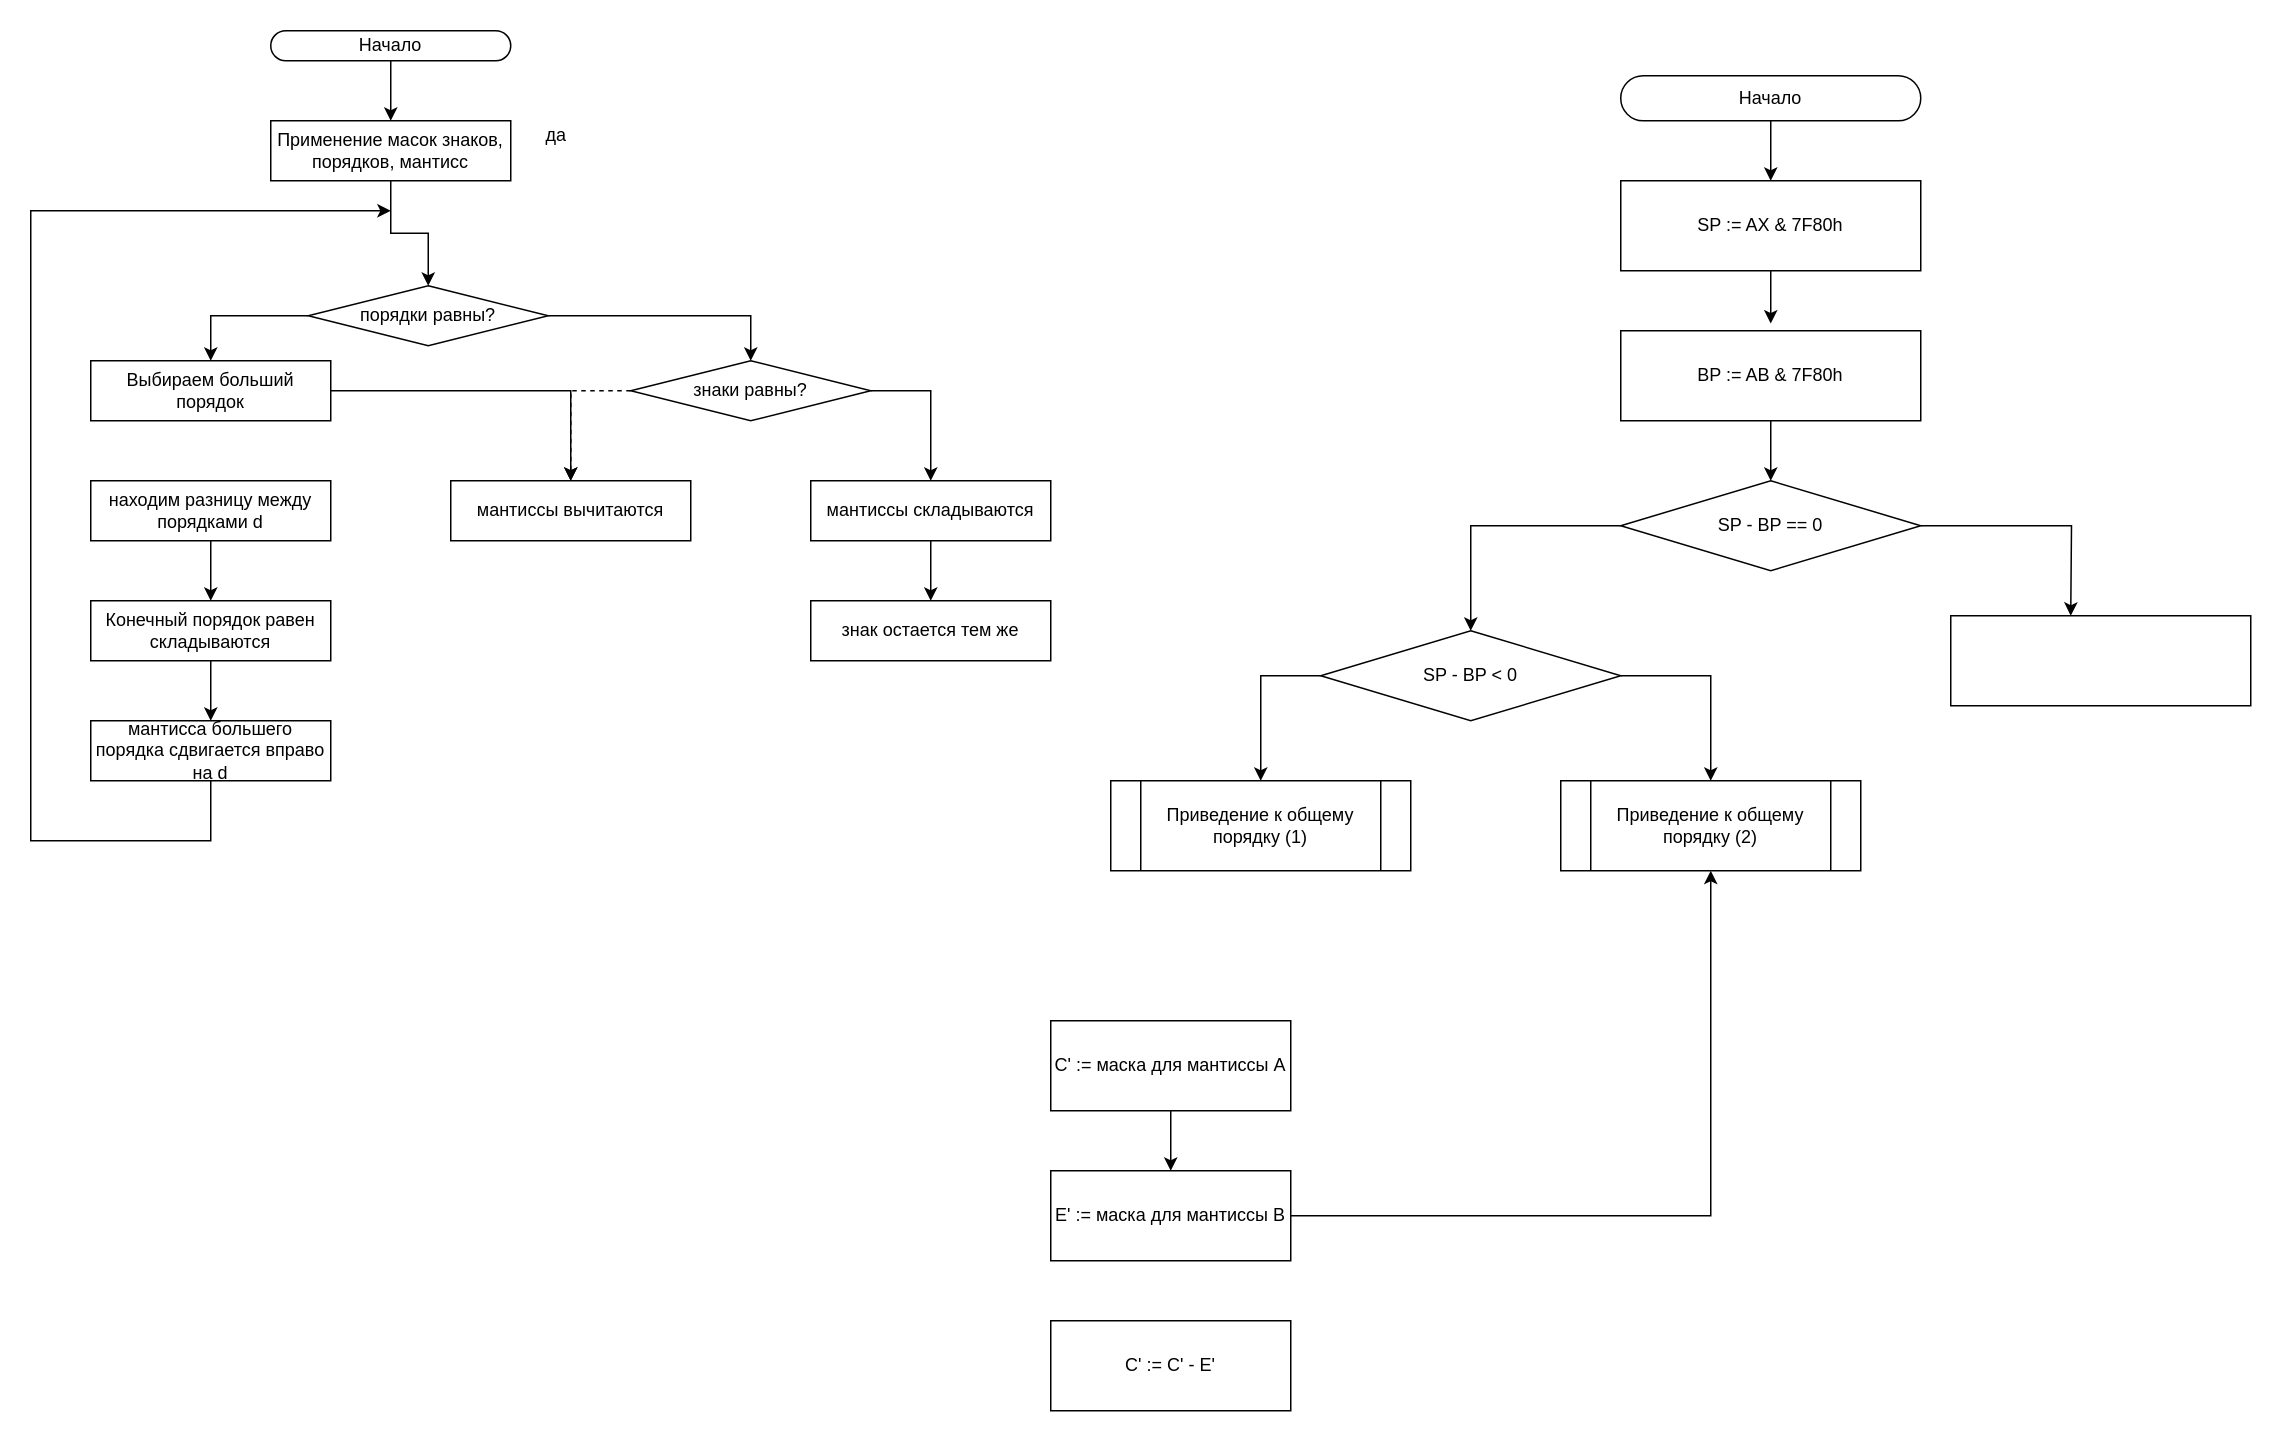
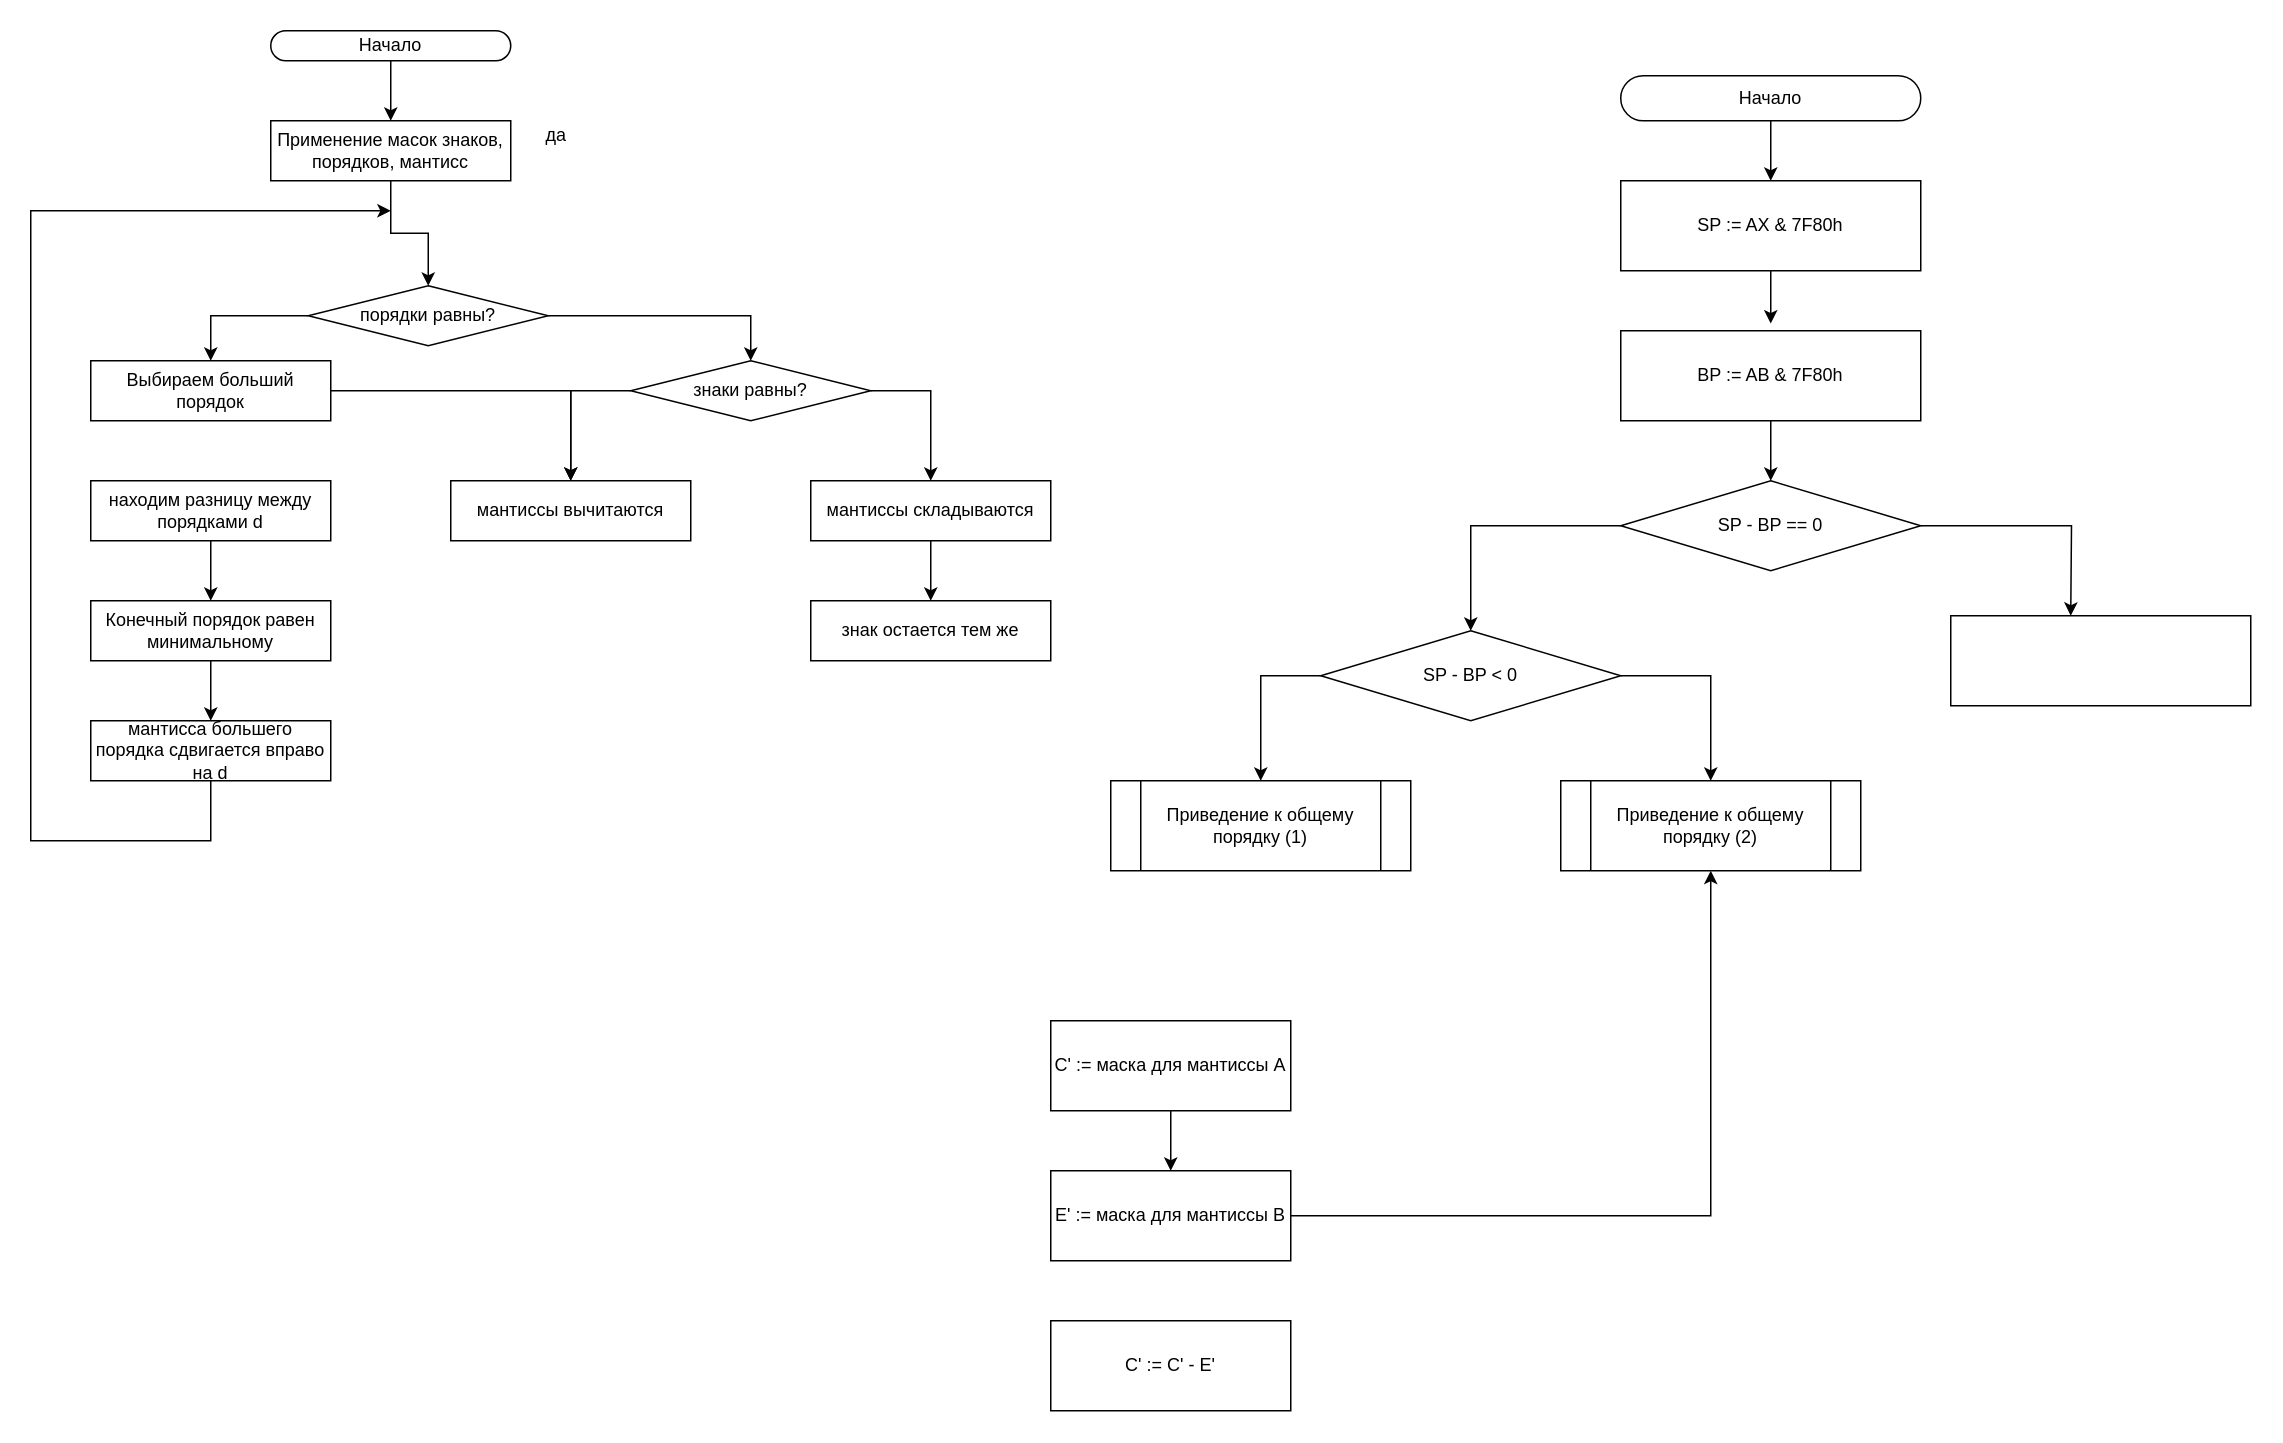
(602, 391) -> (602, 391)
(211, 631) -> (211, 631)
